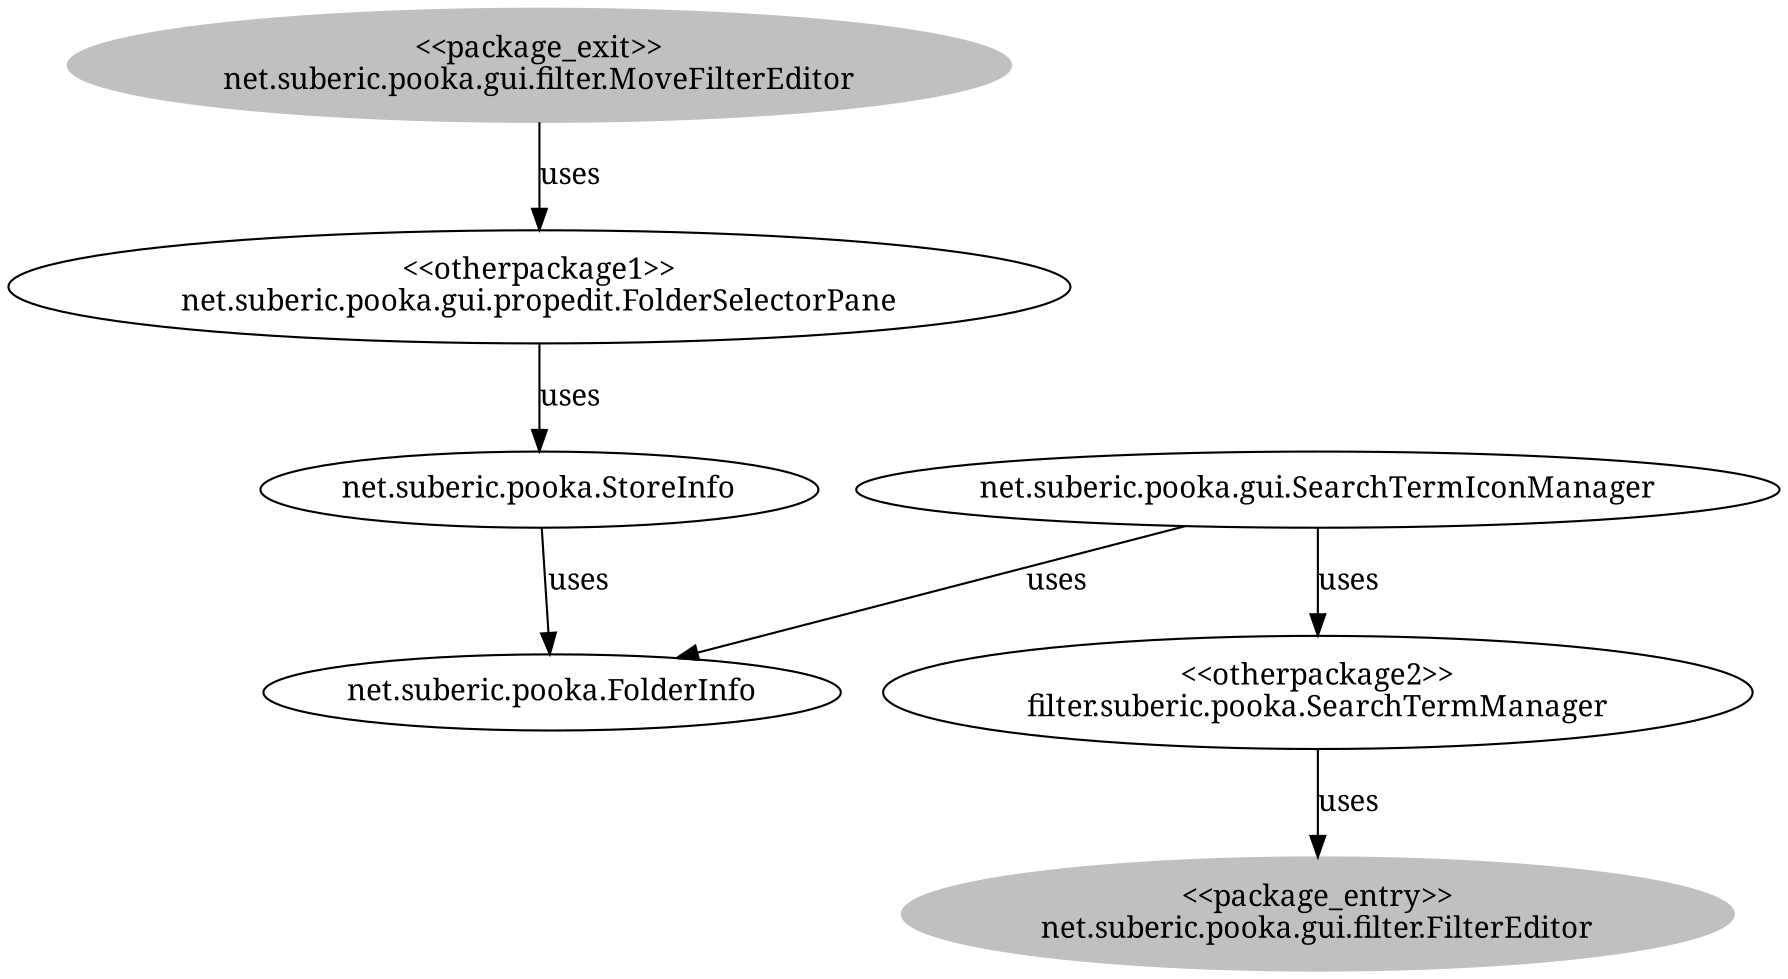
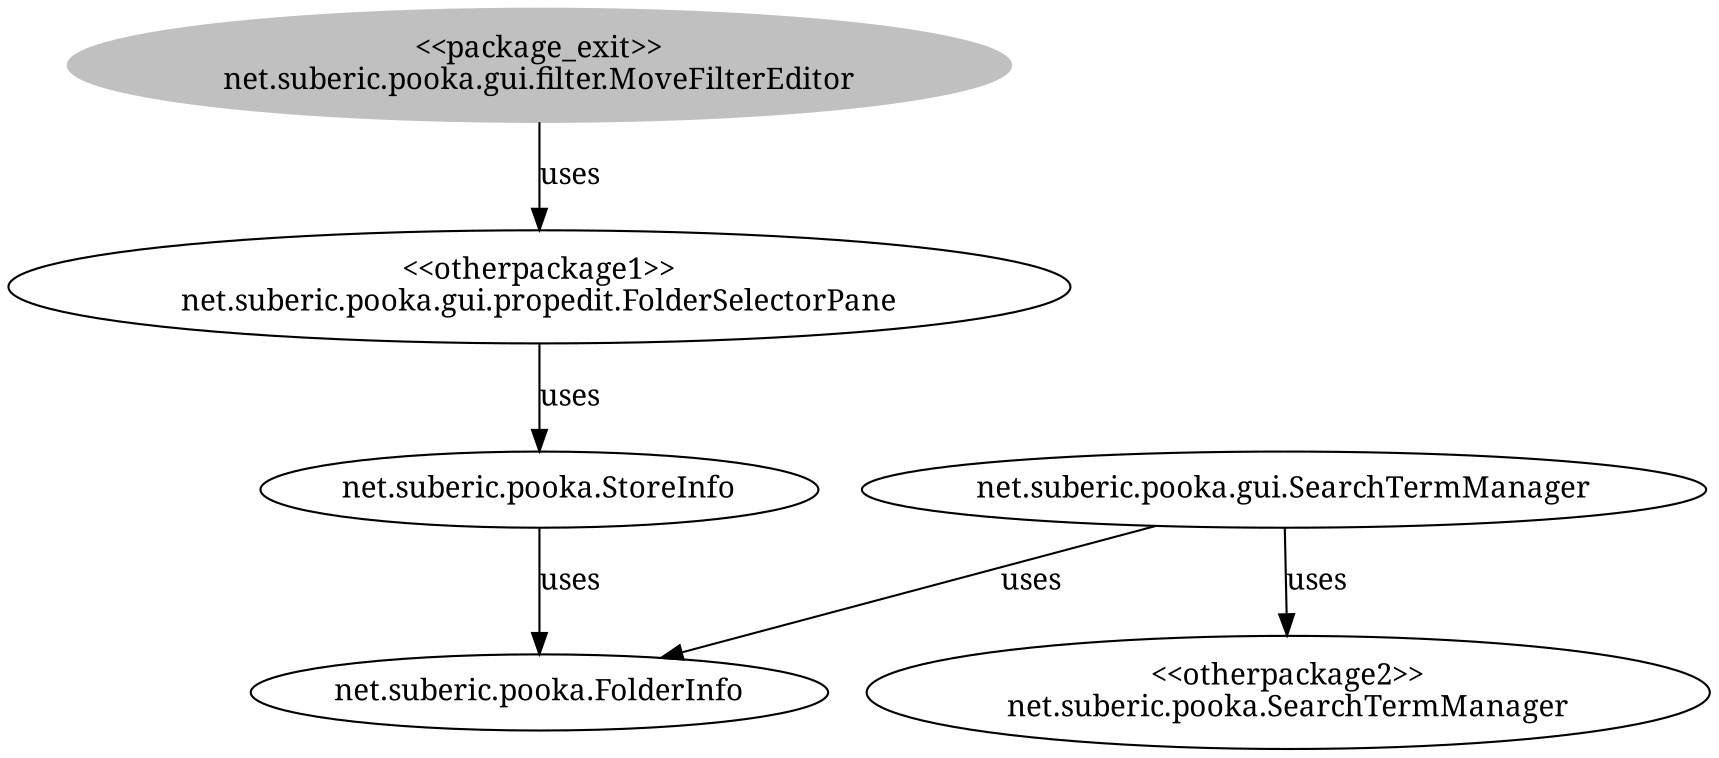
(1318, 490) -> (1284, 490)
(1318, 692) -> (1288, 692)
(1318, 914) -> none
